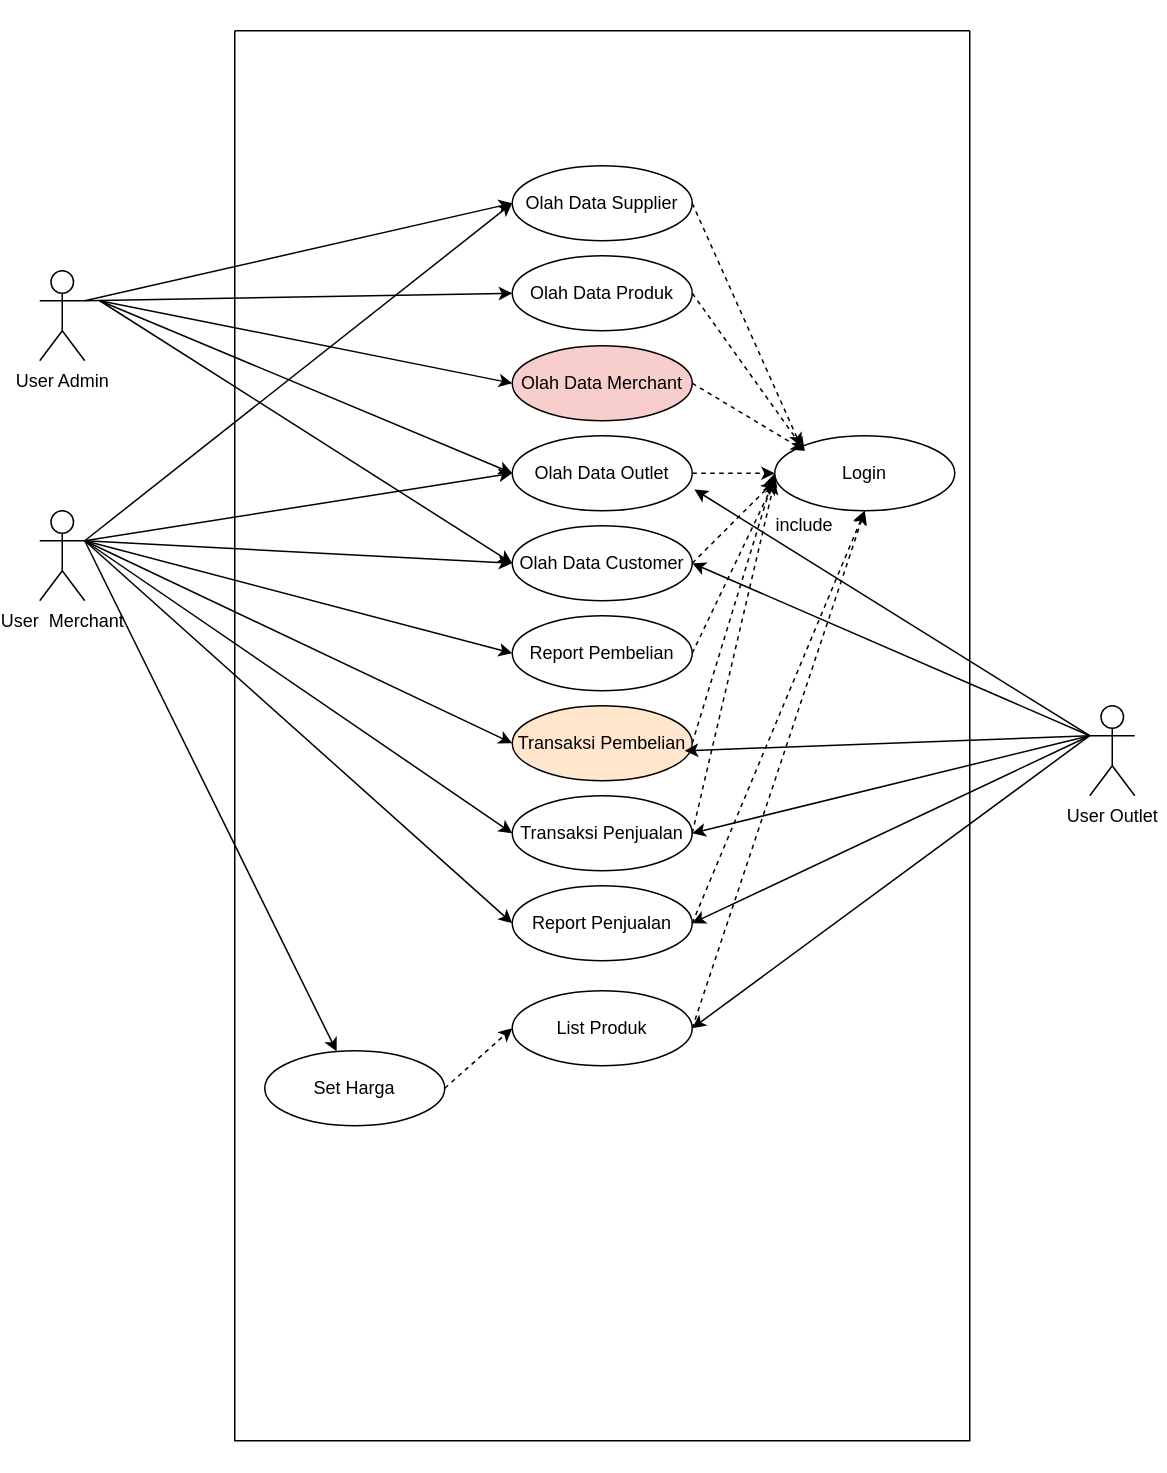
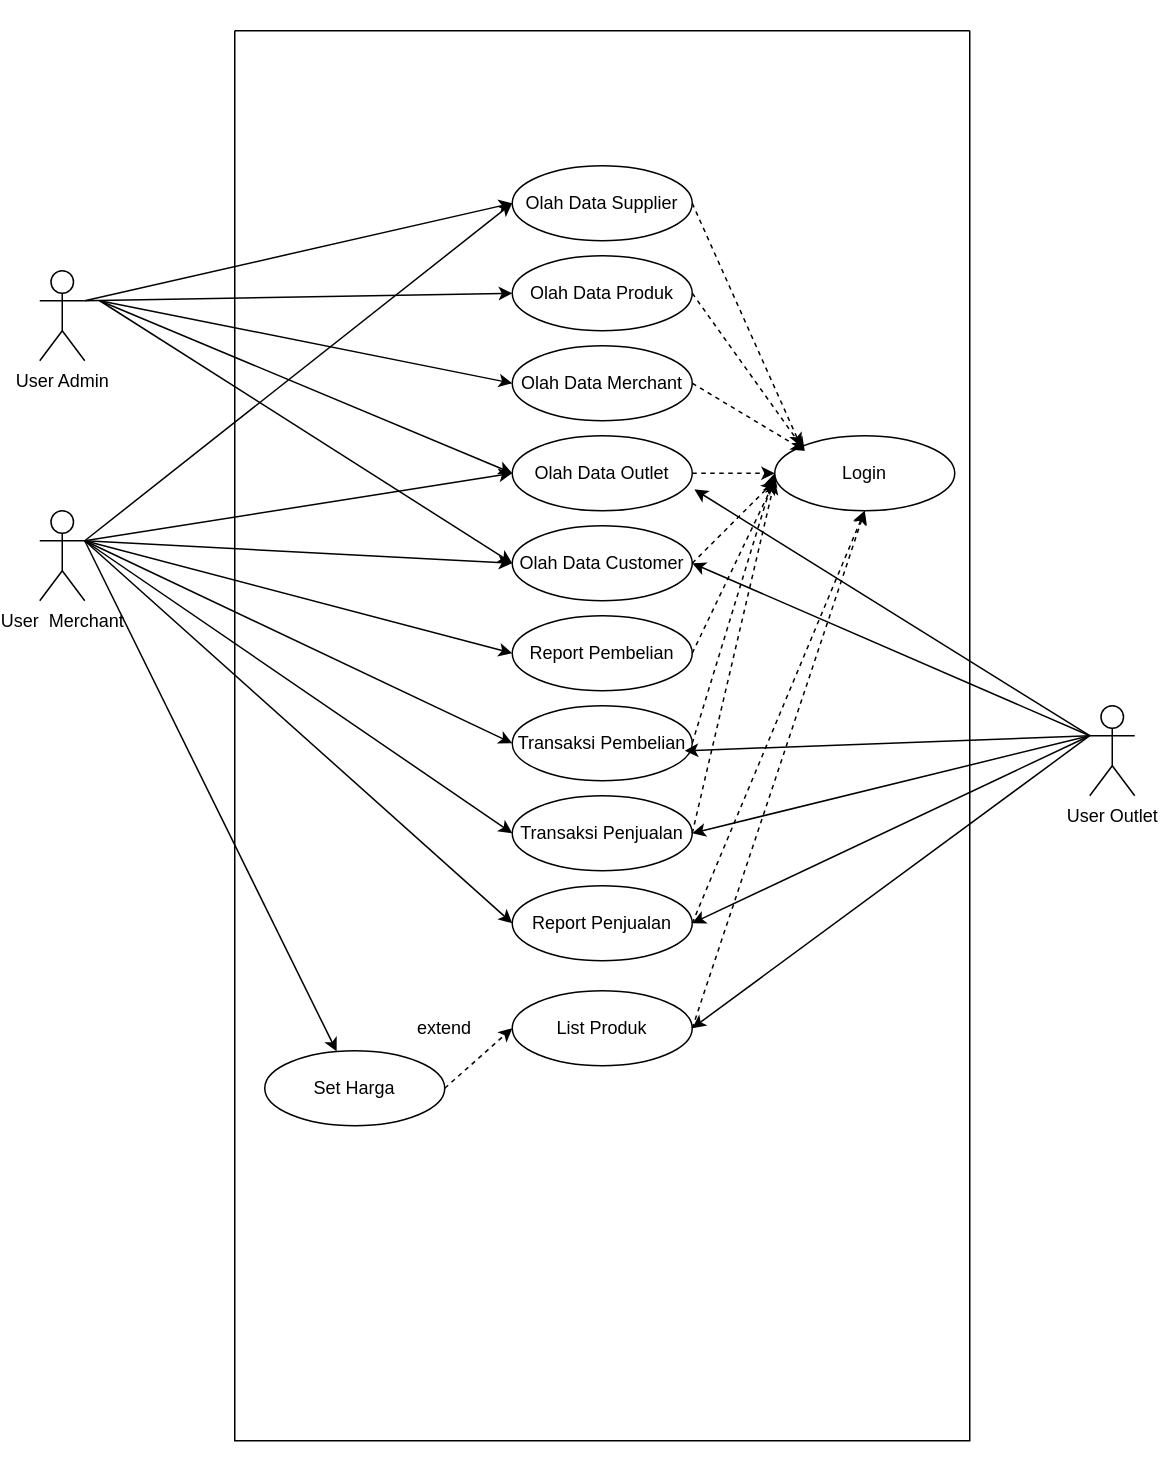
(602, 383) -> (602, 383)
(805, 526) -> none
(602, 743) -> (602, 743)
none -> (445, 1028)
